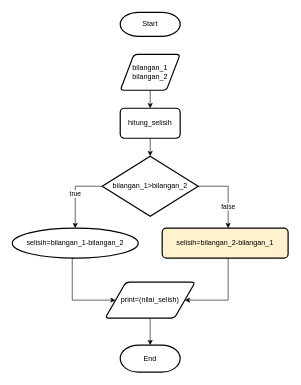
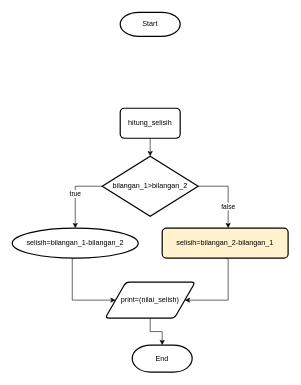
(150, 72) -> none
(150, 102) -> none
(150, 359) -> (162, 359)
